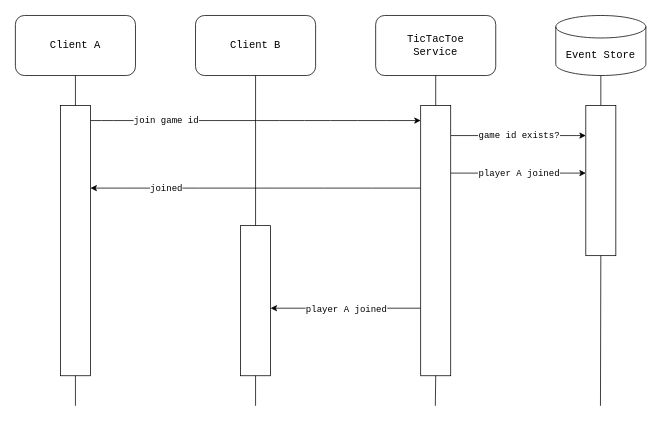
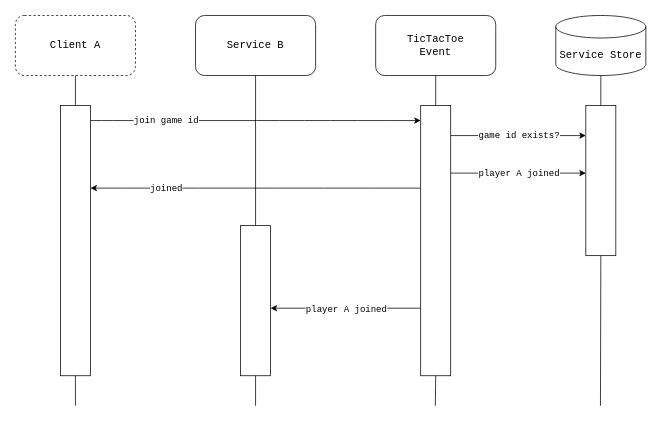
(75, 45) -> (75, 45)
(255, 45) -> (255, 45)
(435, 45) -> (435, 45)
(600, 55) -> (600, 55)
